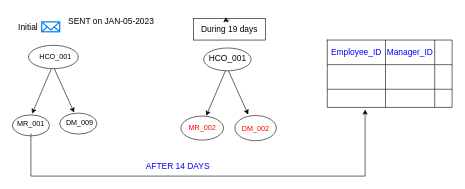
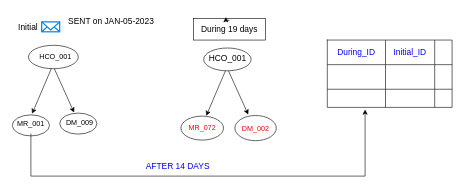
(356, 53) -> (356, 53)
(410, 53) -> (410, 53)
(203, 128) -> (203, 128)
